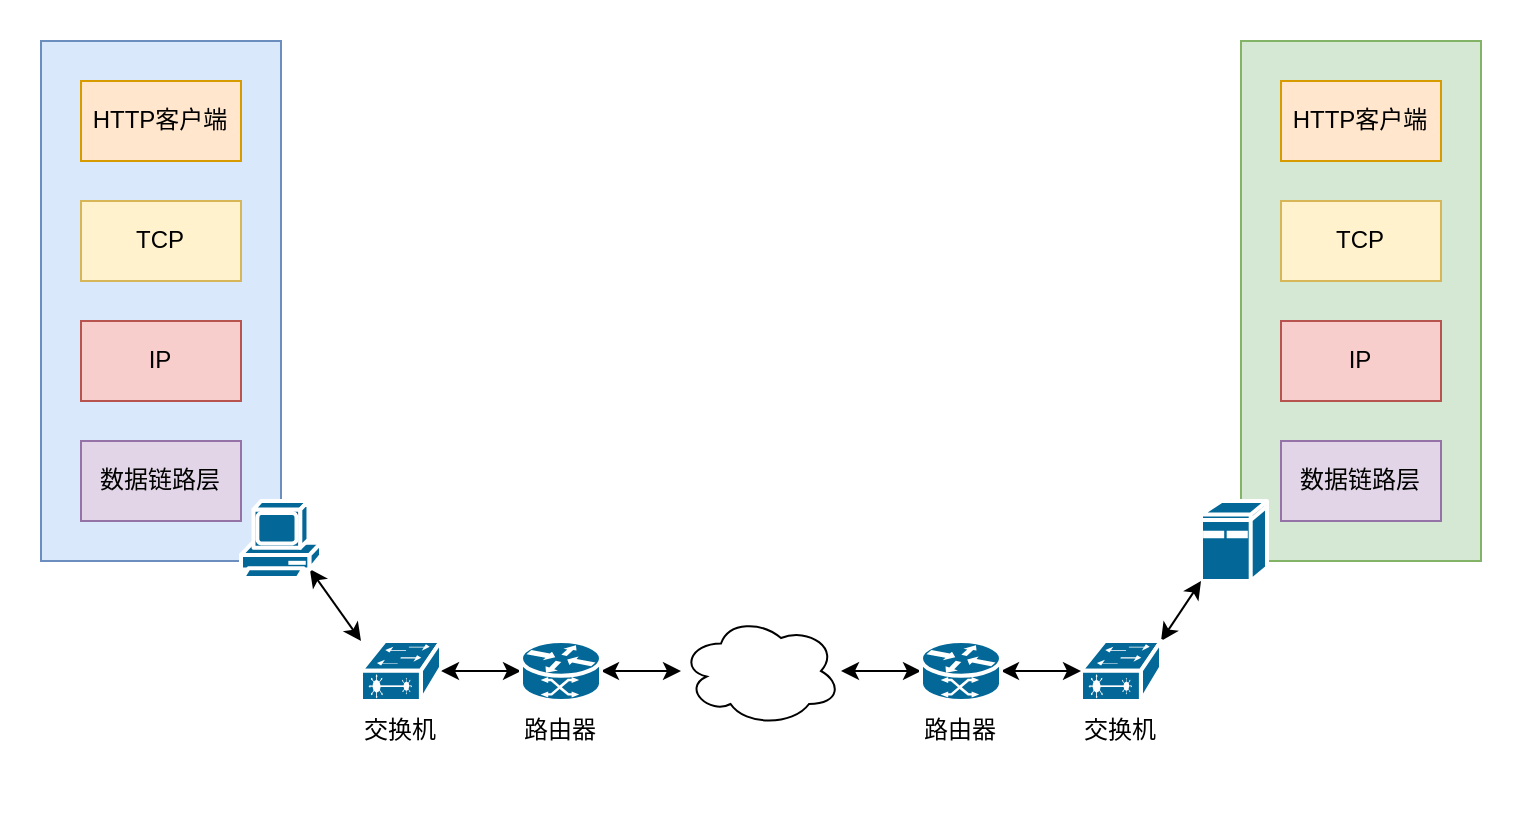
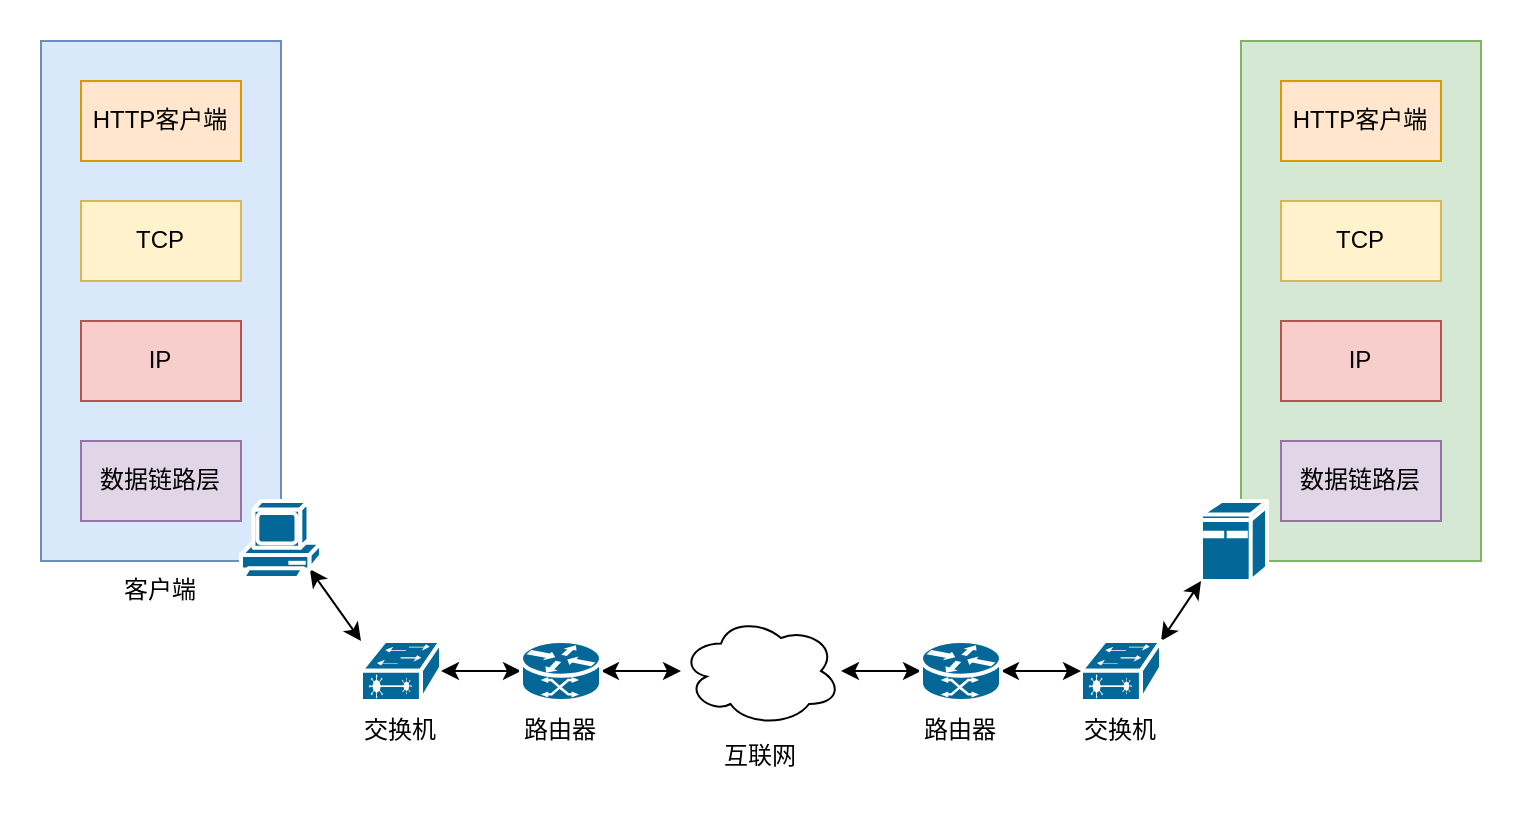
none -> (161, 591)
none -> (761, 756)
